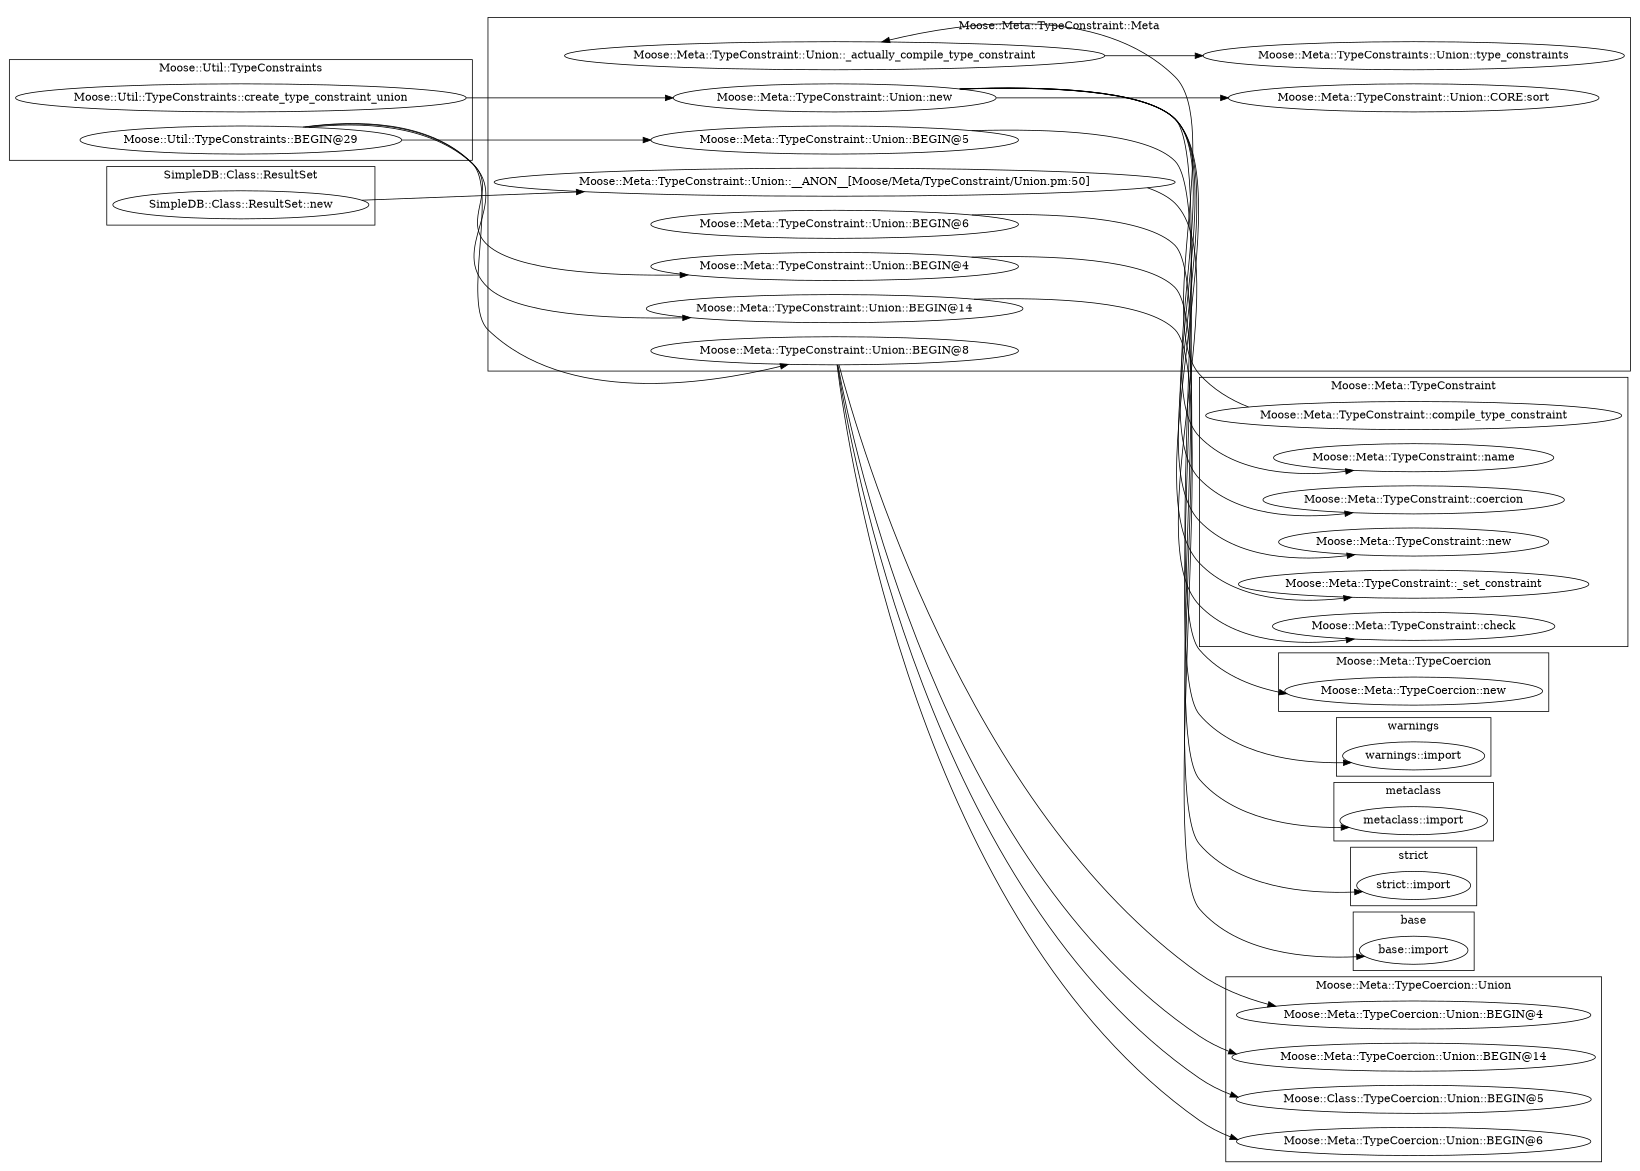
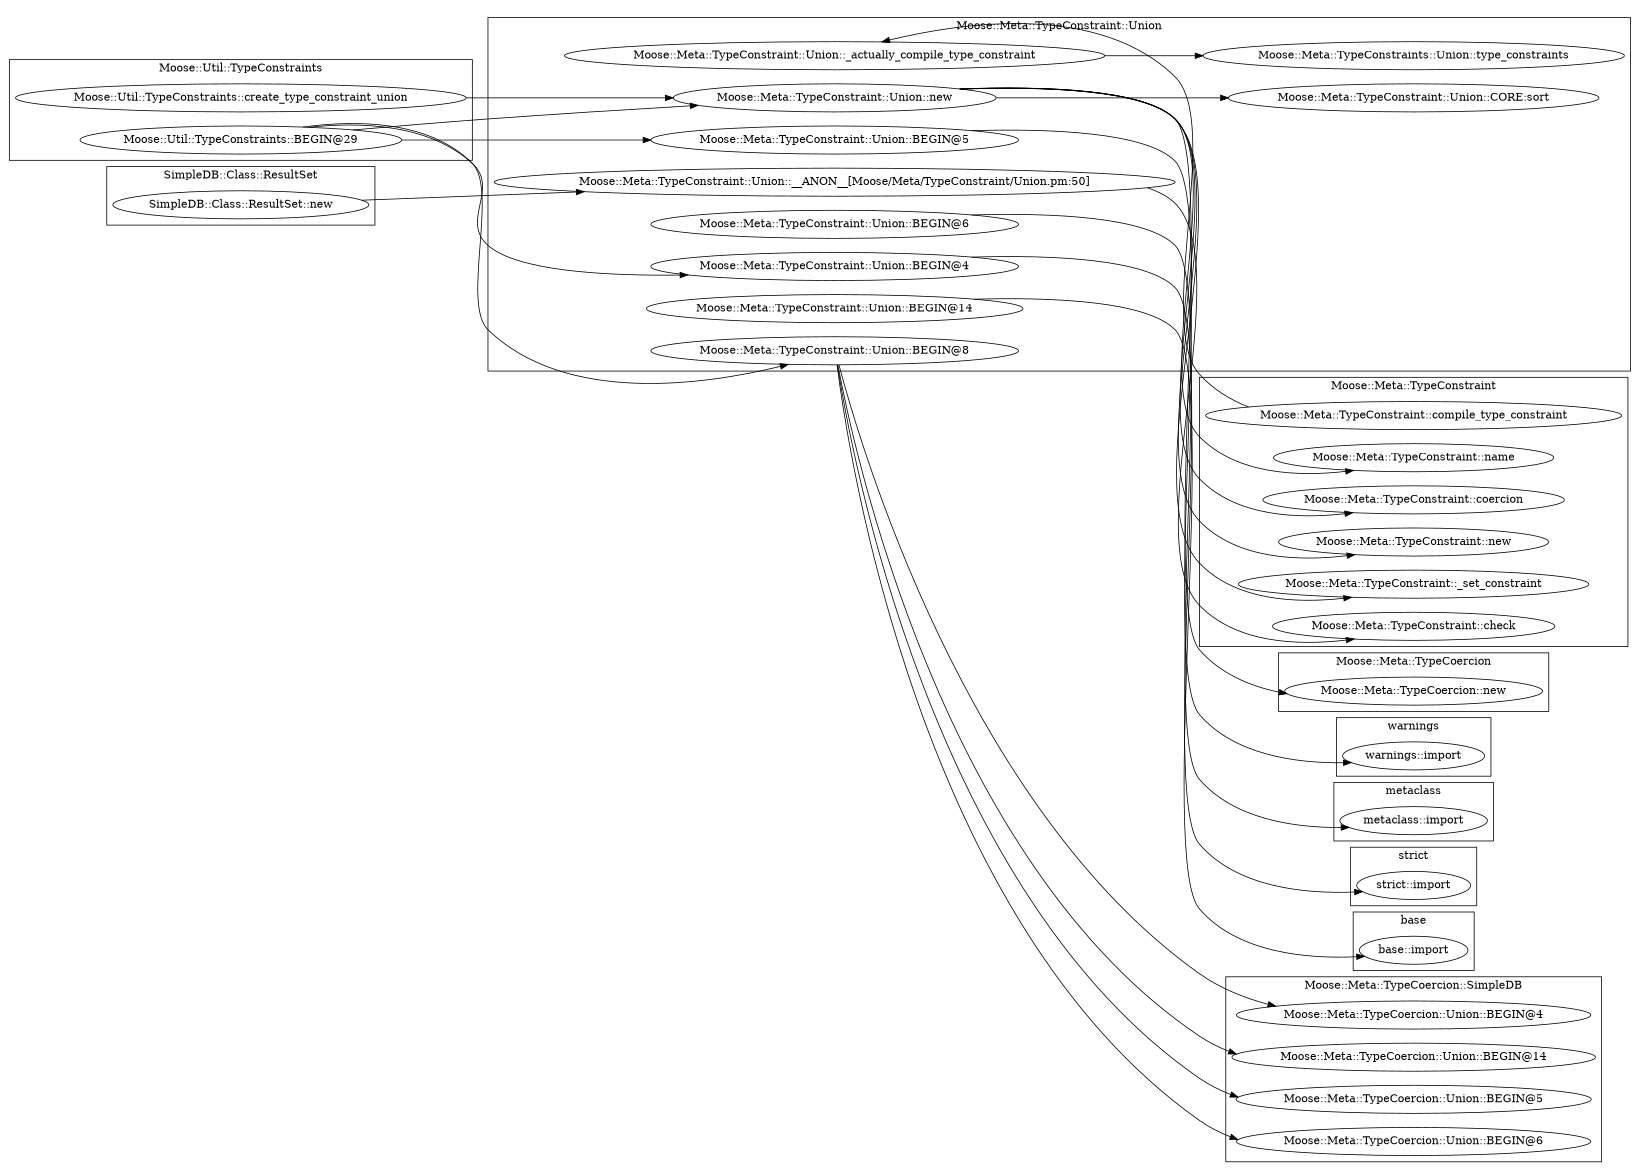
(1059, 26) -> (1059, 26)
(475, 249) -> (521, 117)
(1414, 986) -> (1414, 986)
(1414, 1099) -> (1414, 1099)
